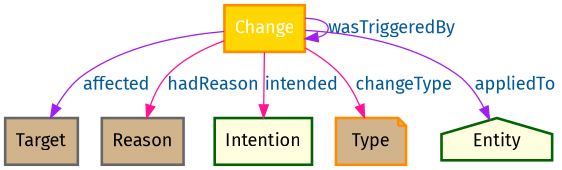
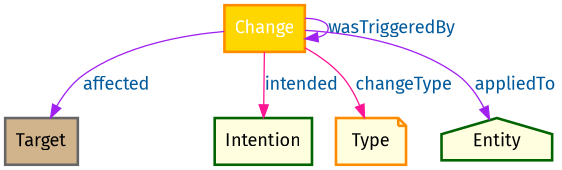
(143, 141) -> none
(371, 141) -> (371, 141)
